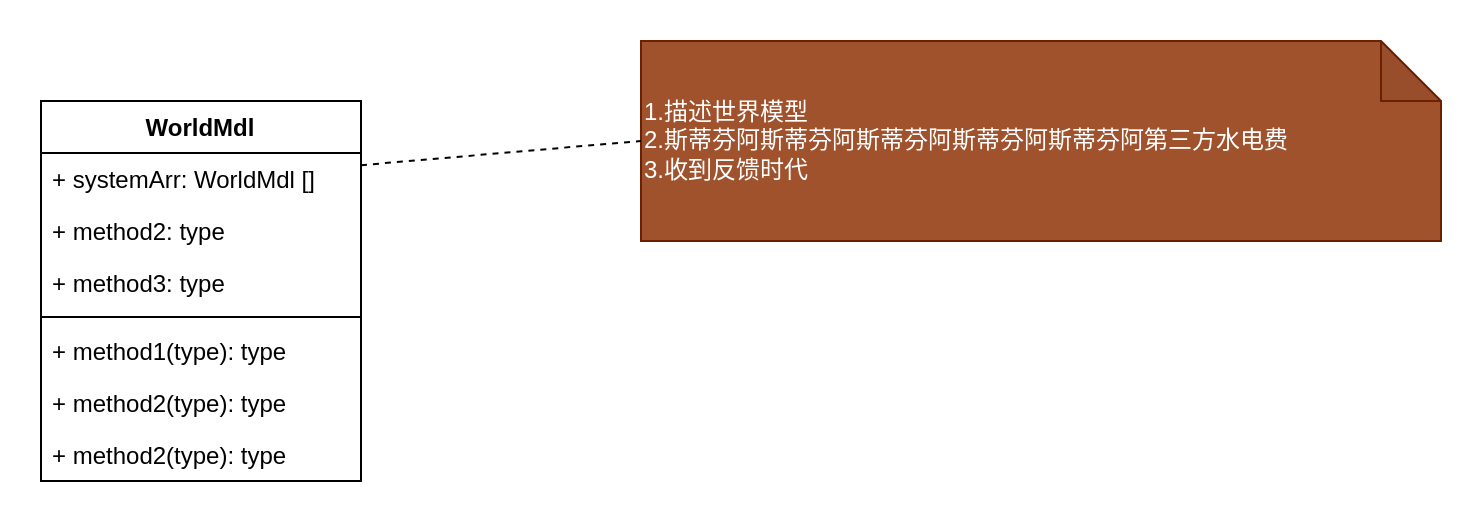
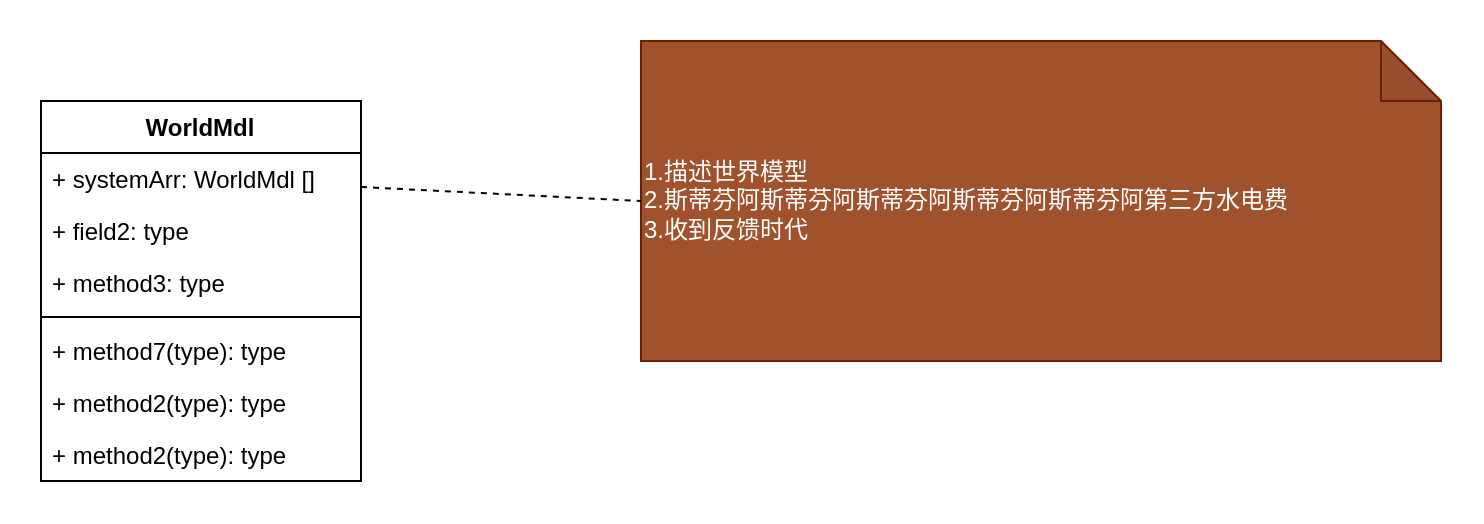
(1041, 141) -> (1041, 201)
(144, 233) -> (131, 233)
(185, 353) -> (185, 353)
